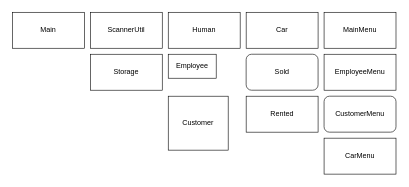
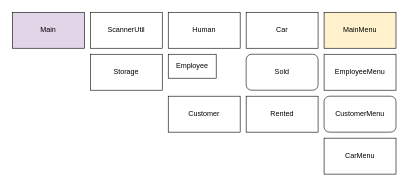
(48, 30) -> (48, 30)
(360, 30) -> (360, 30)
(198, 123) -> (204, 114)
